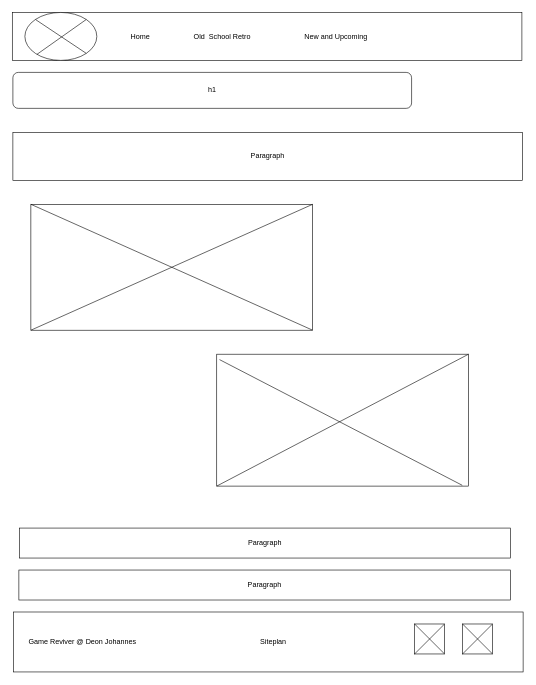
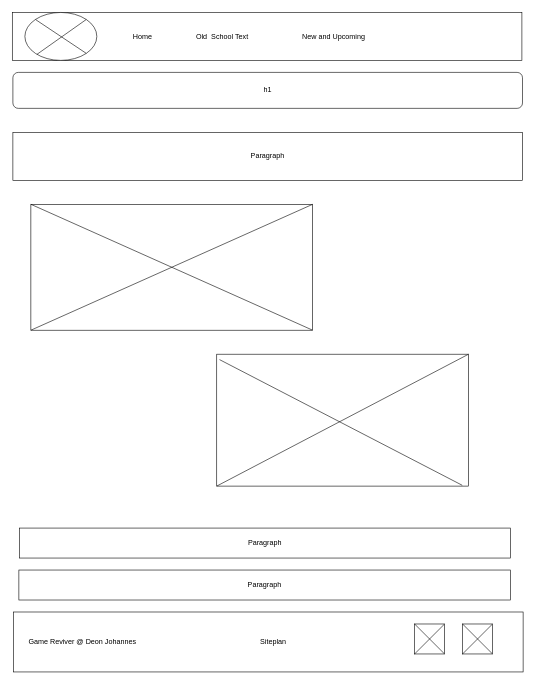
(267, 36) -> (267, 36)
(212, 90) -> (268, 90)
